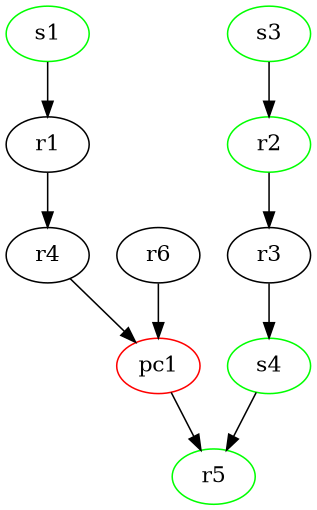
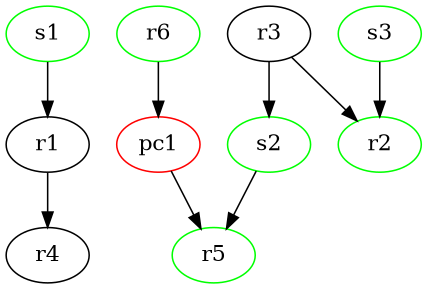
(269, 192) -> (319, 84)
(158, 255) -> (158, 34)
(97, 305) -> none
(269, 366) -> (269, 145)
